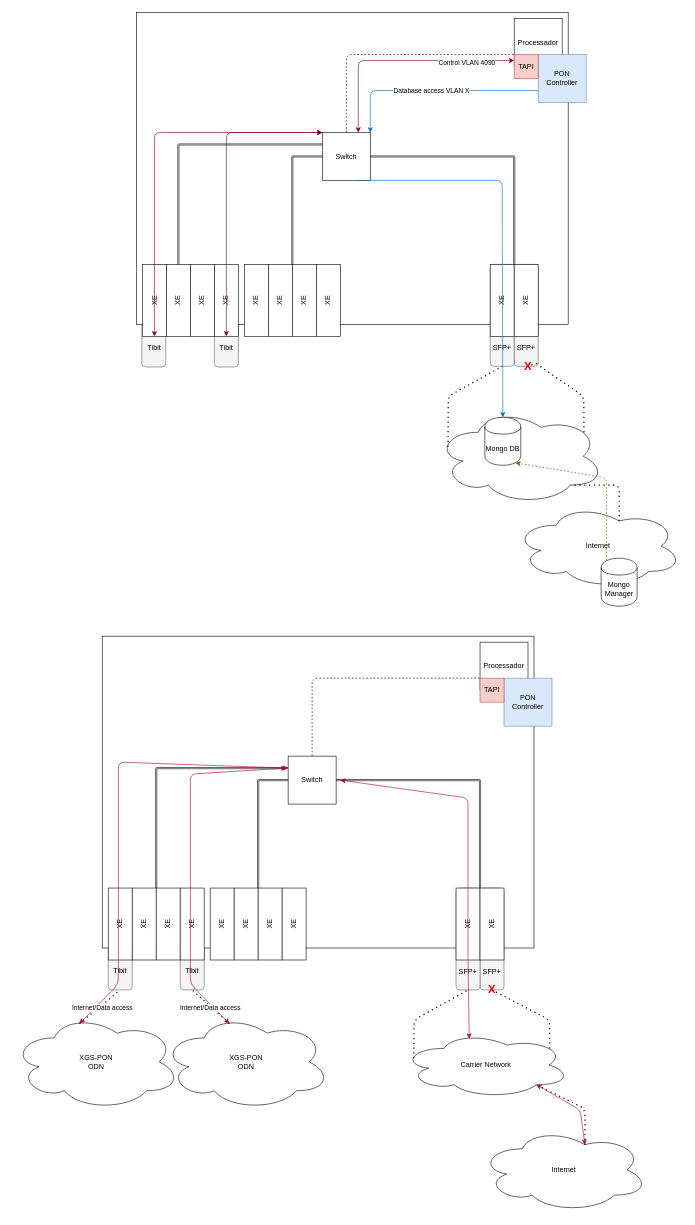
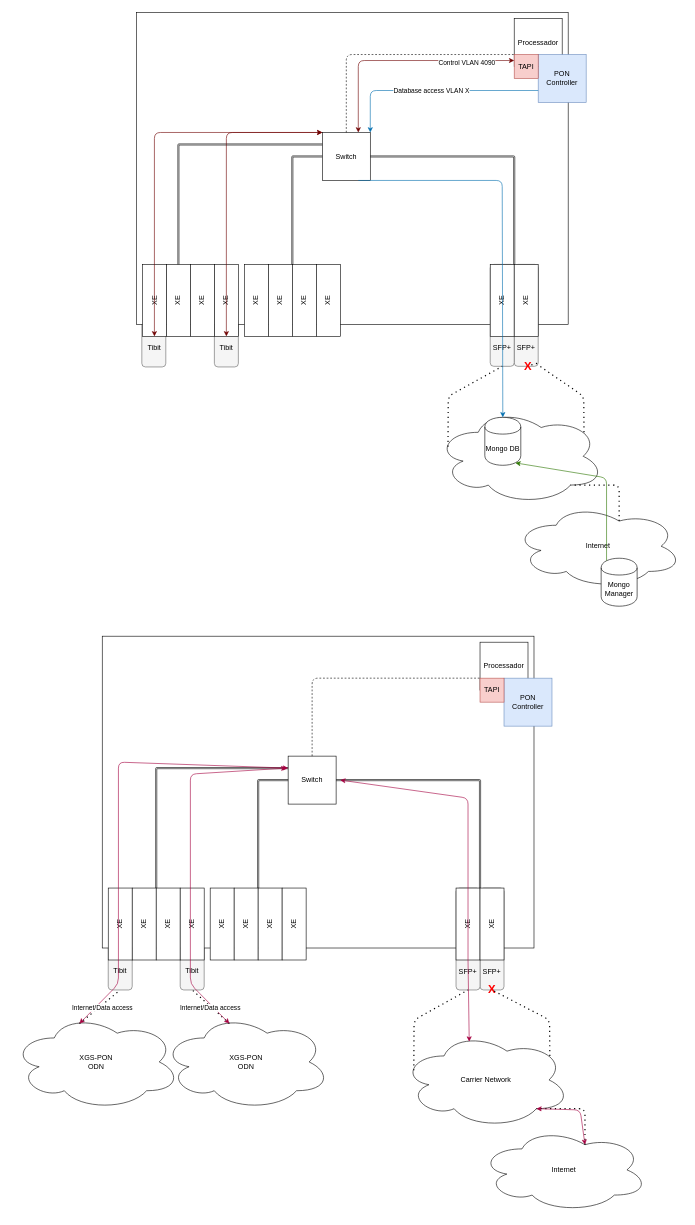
(603, 478) -> (603, 478)
(486, 1065) -> (486, 1080)
